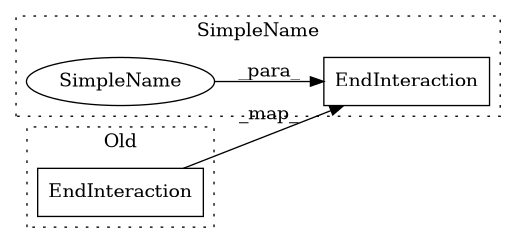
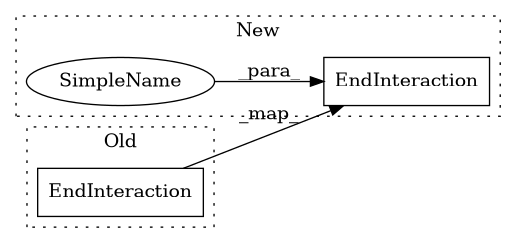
(258, 31) -> (258, 31)
